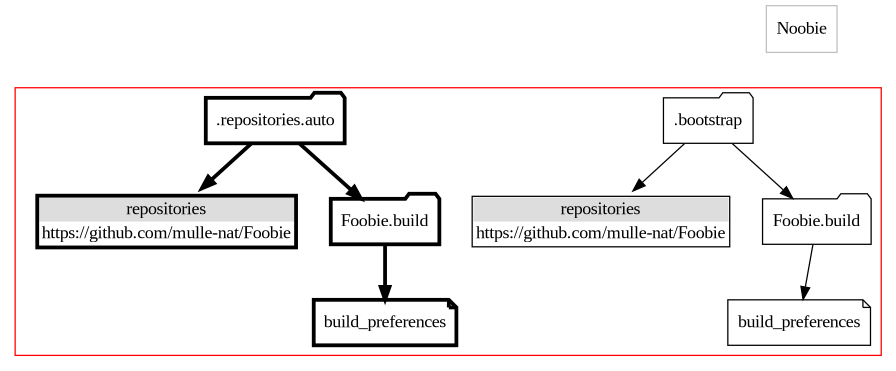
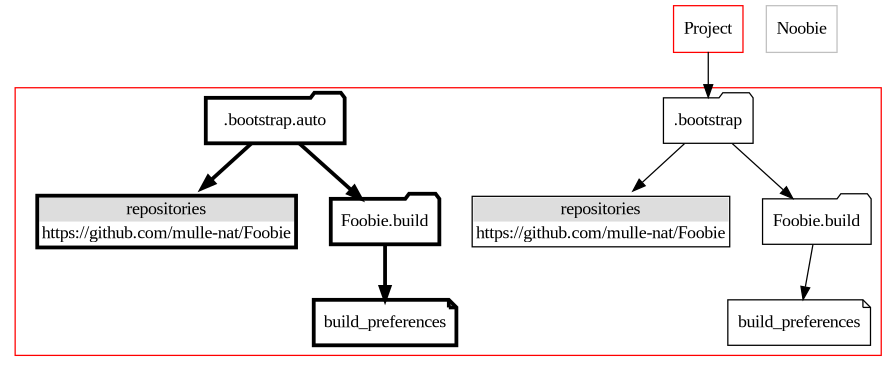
none -> (708, 29)
(275, 121) -> (275, 121)
